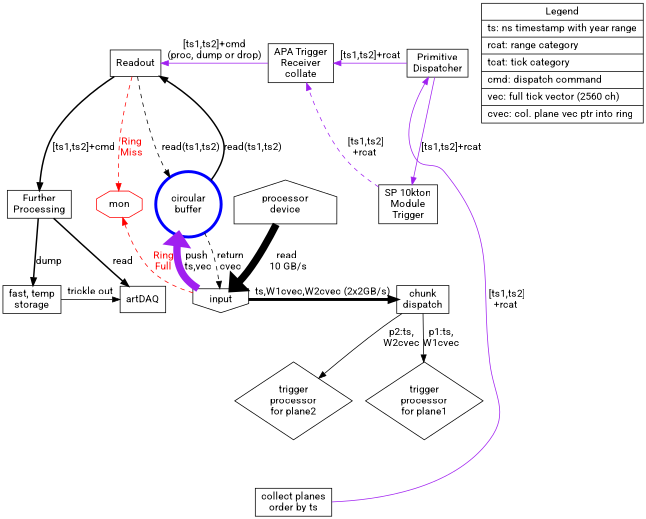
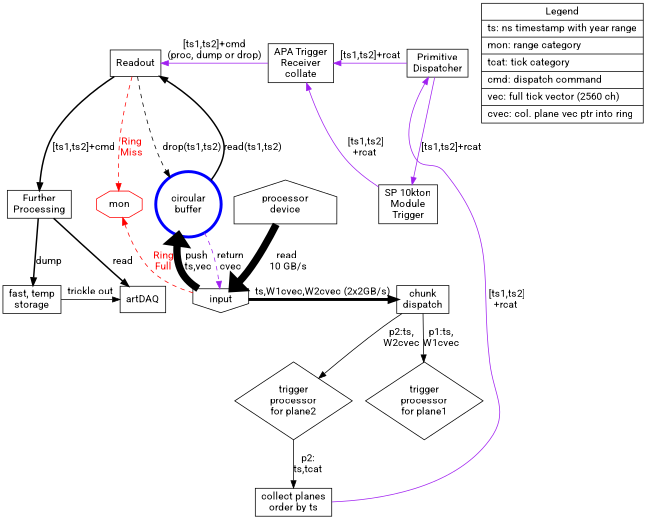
(533, 45) -> (535, 45)
(335, 145) -> (335, 145)
(191, 147) -> (191, 147)
(214, 256) -> (214, 256)
(180, 269) -> (180, 269)
none -> (294, 460)
